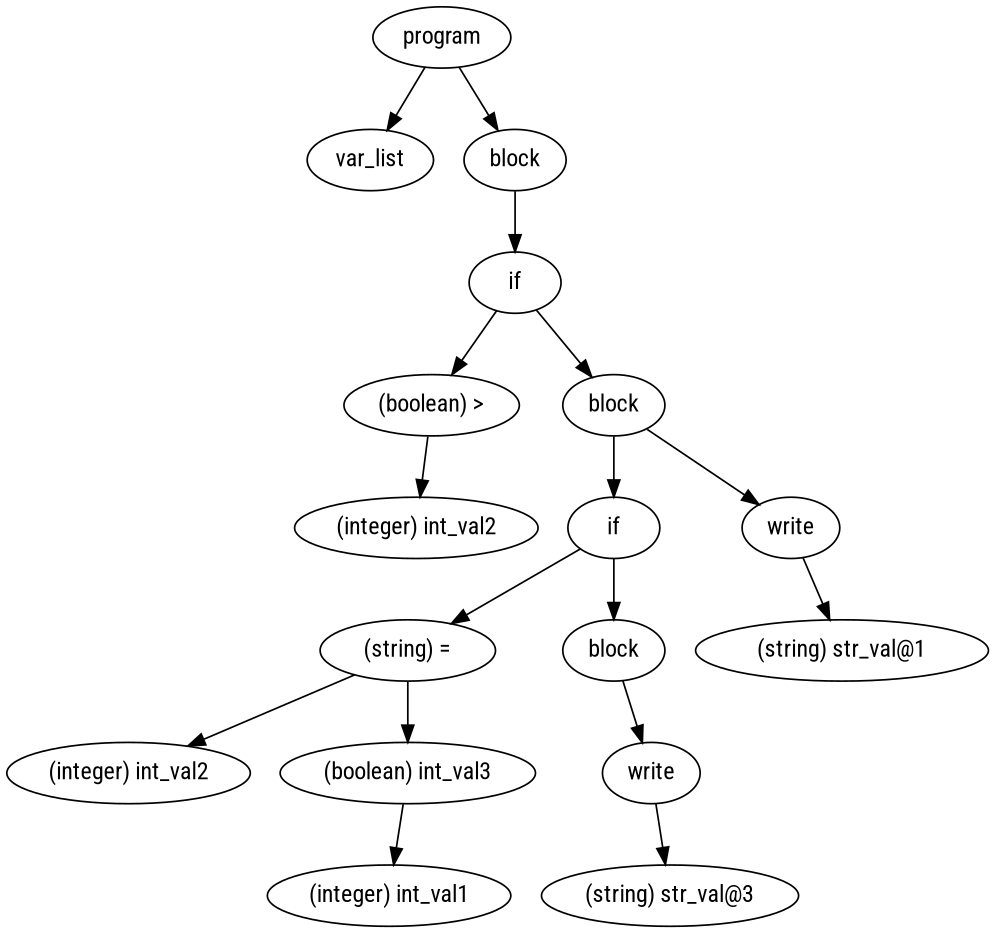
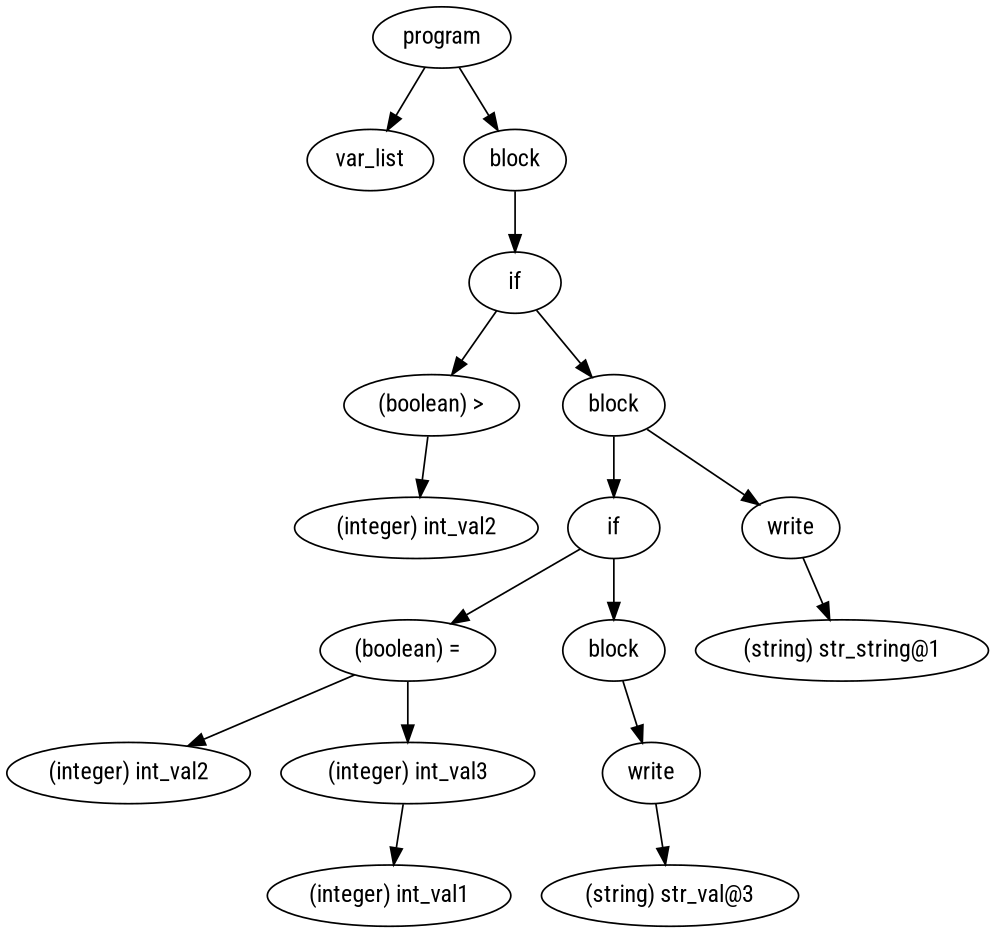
(408, 650) -> (408, 650)
(842, 650) -> (842, 650)
(408, 773) -> (408, 773)
